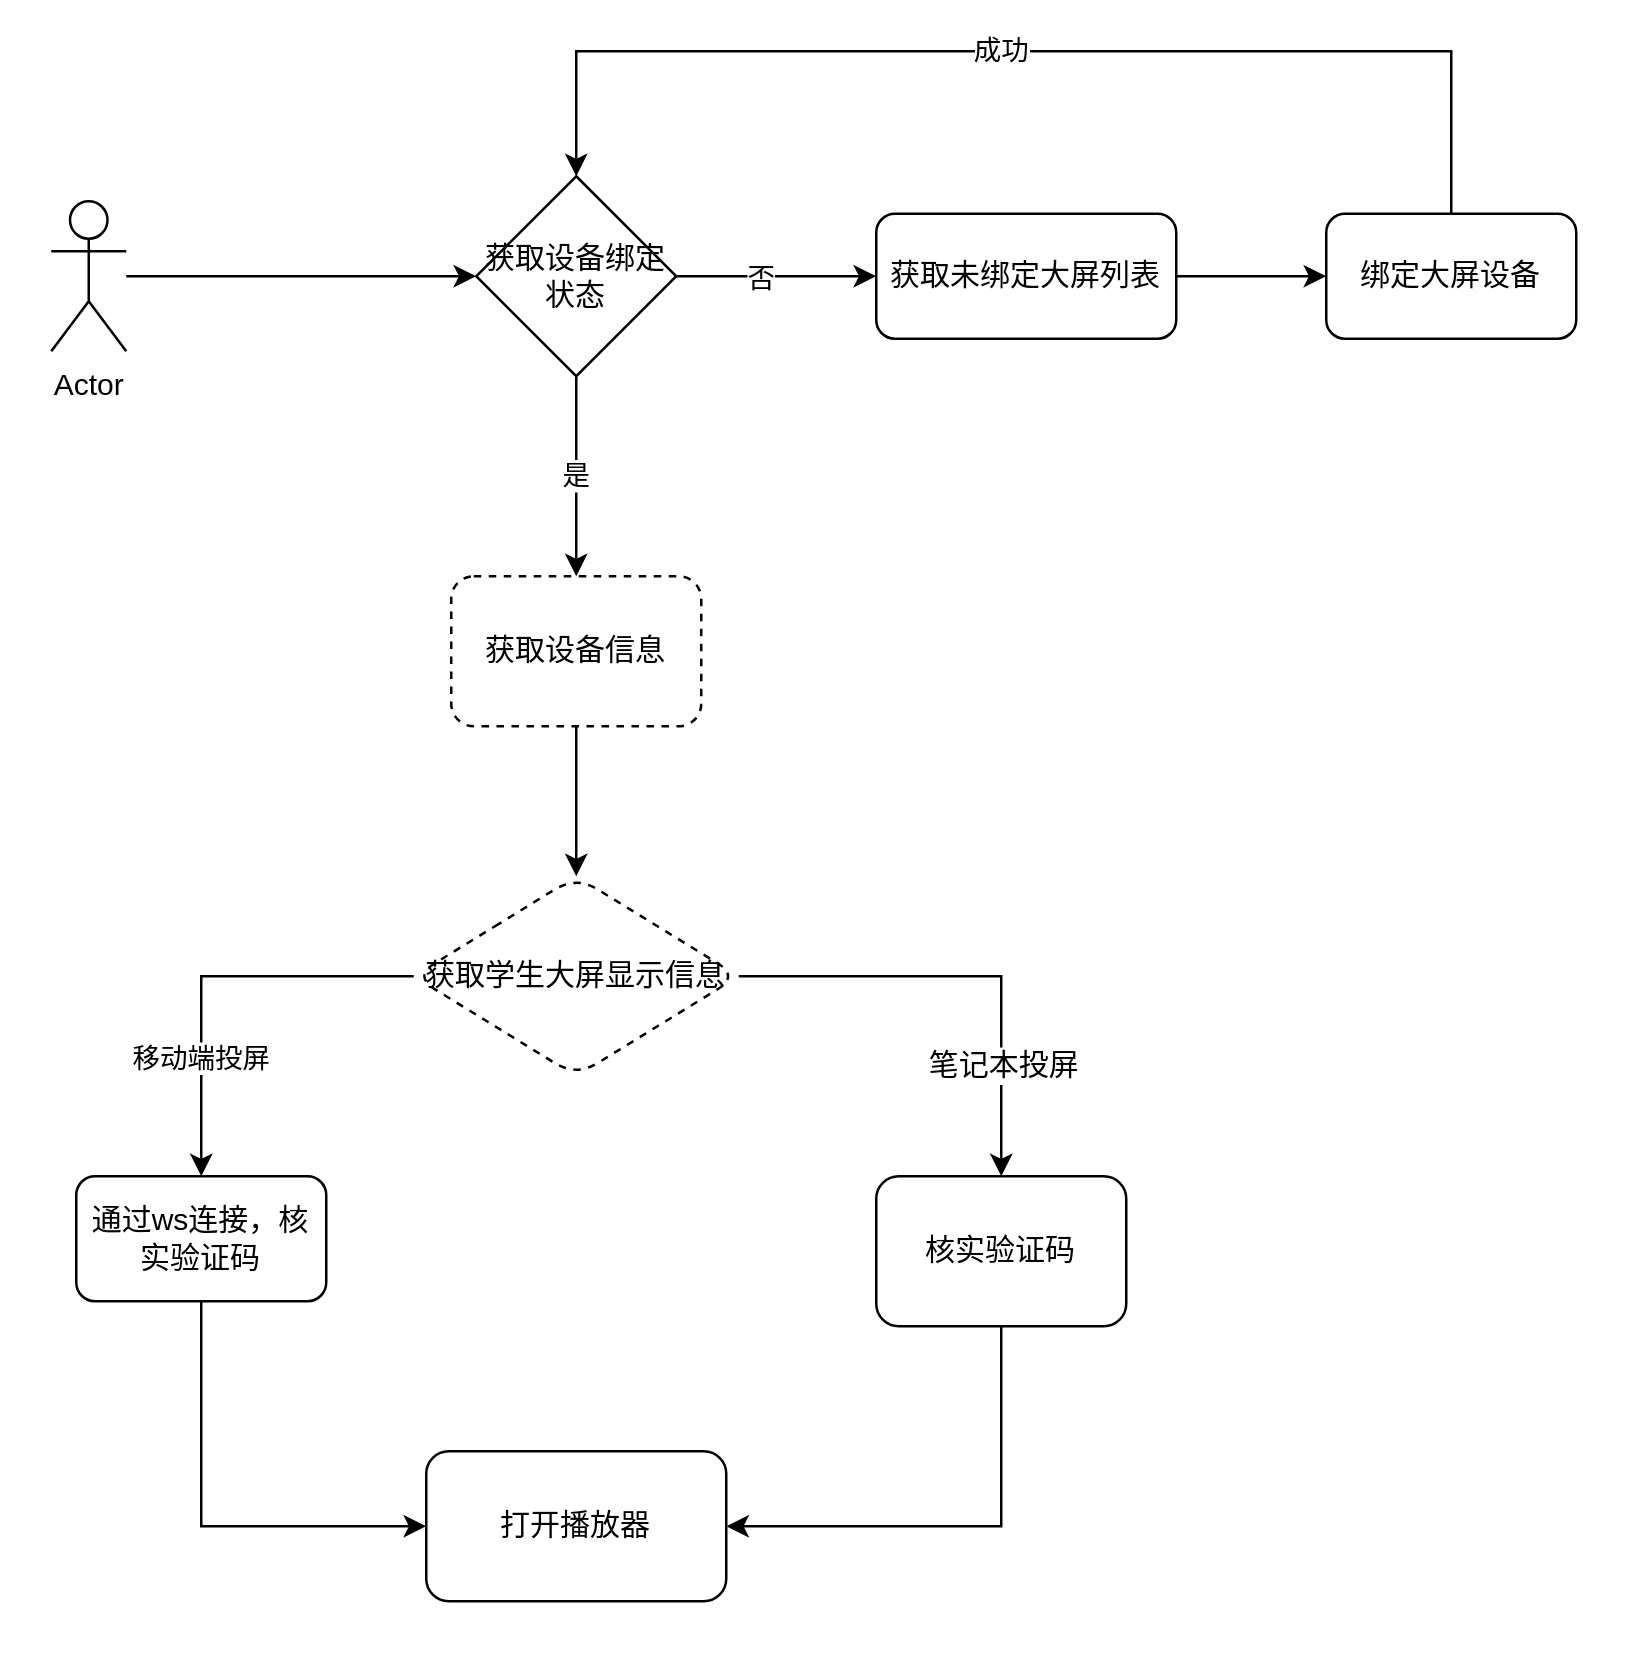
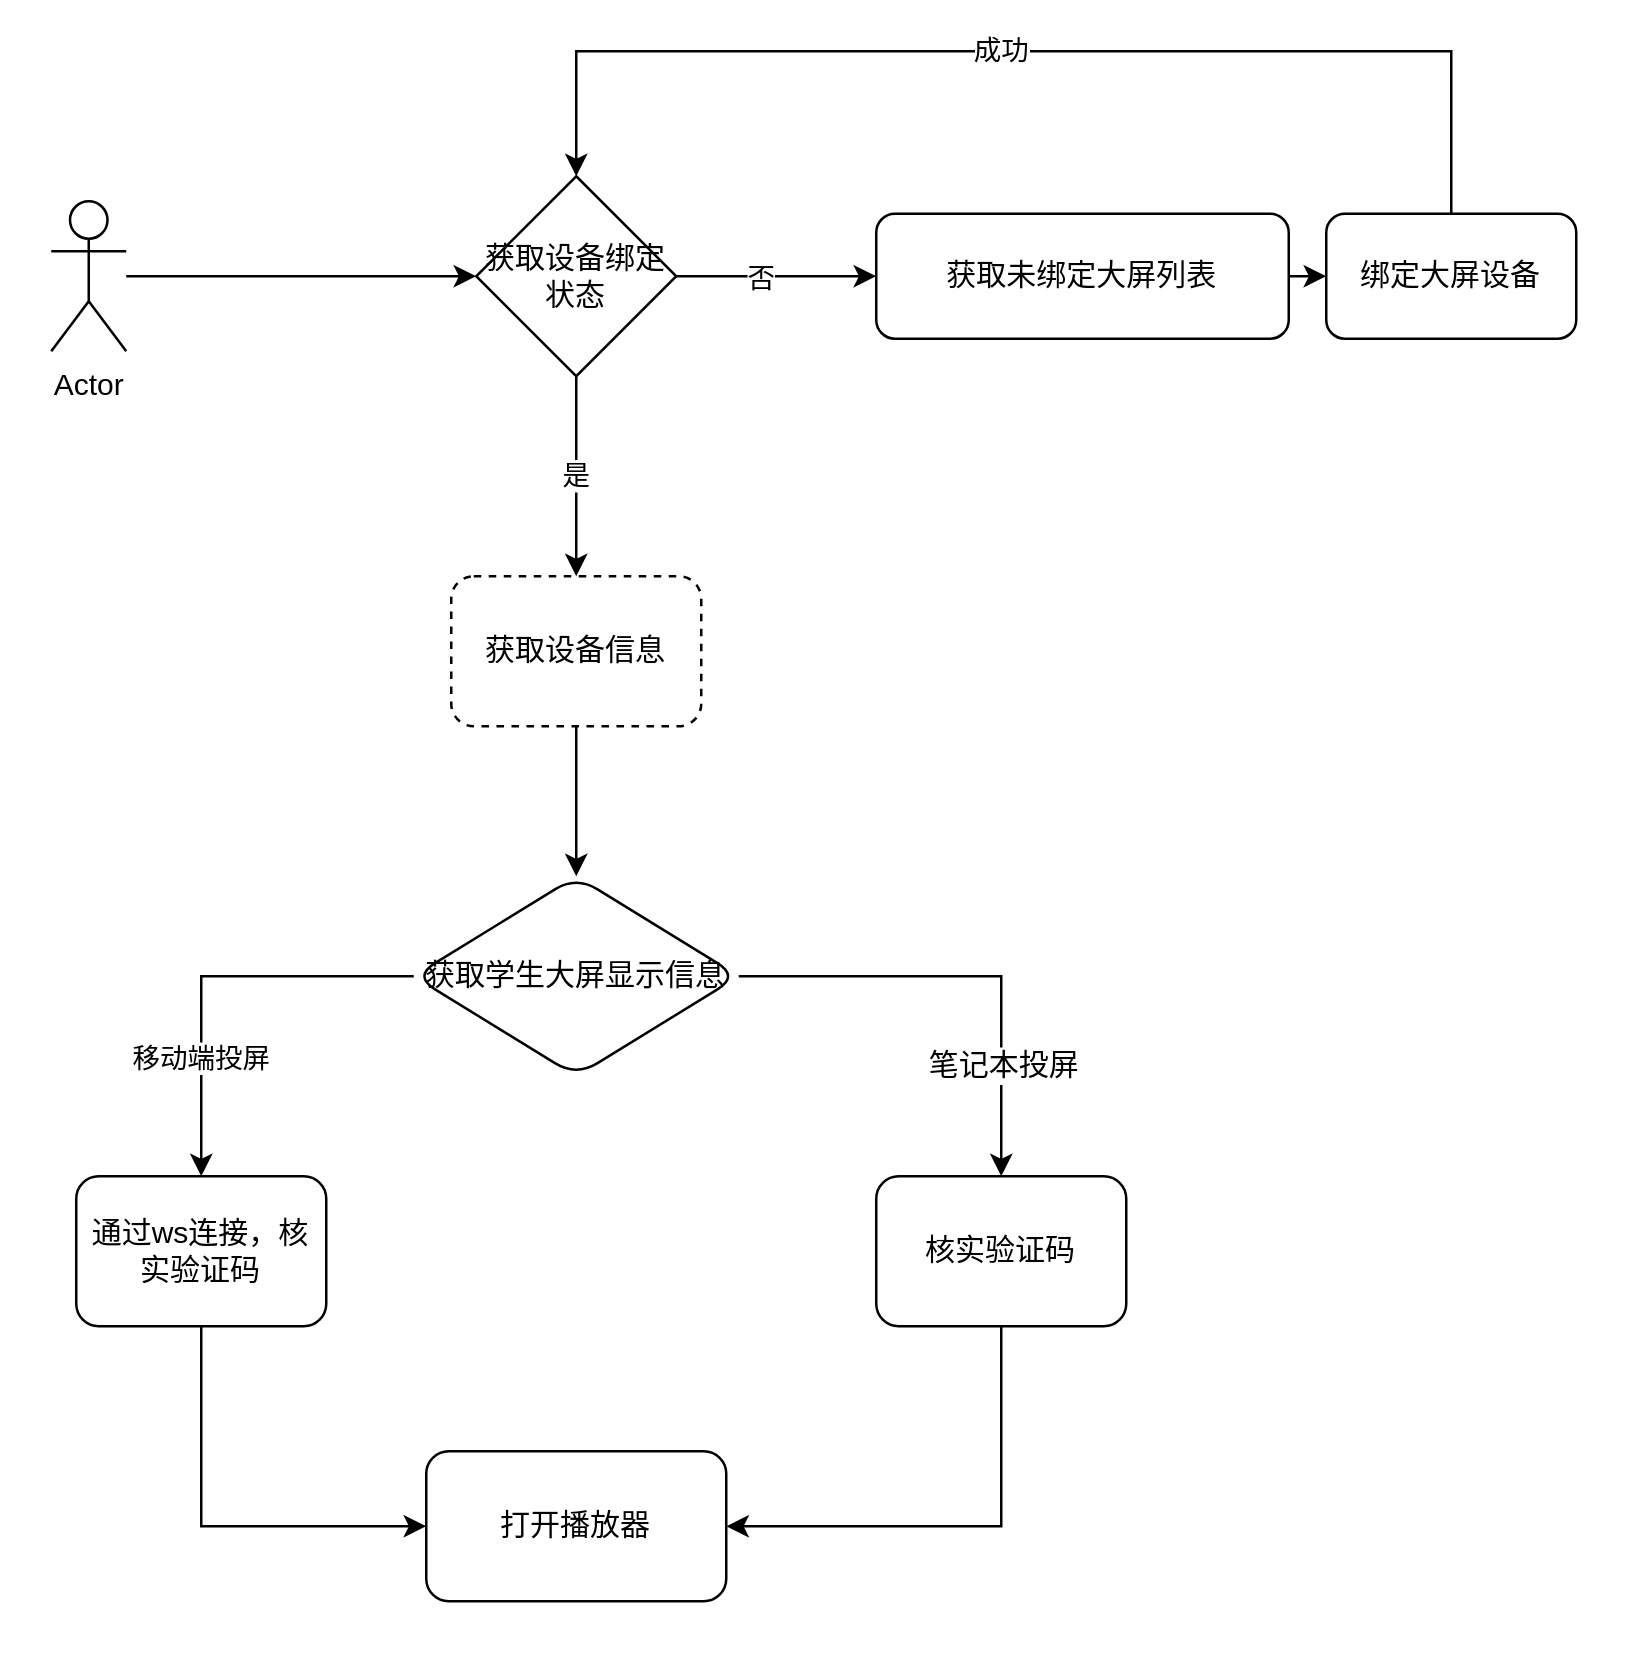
(1026, 276) -> (1083, 276)
(576, 976) -> (576, 976)
(201, 1239) -> (201, 1251)
